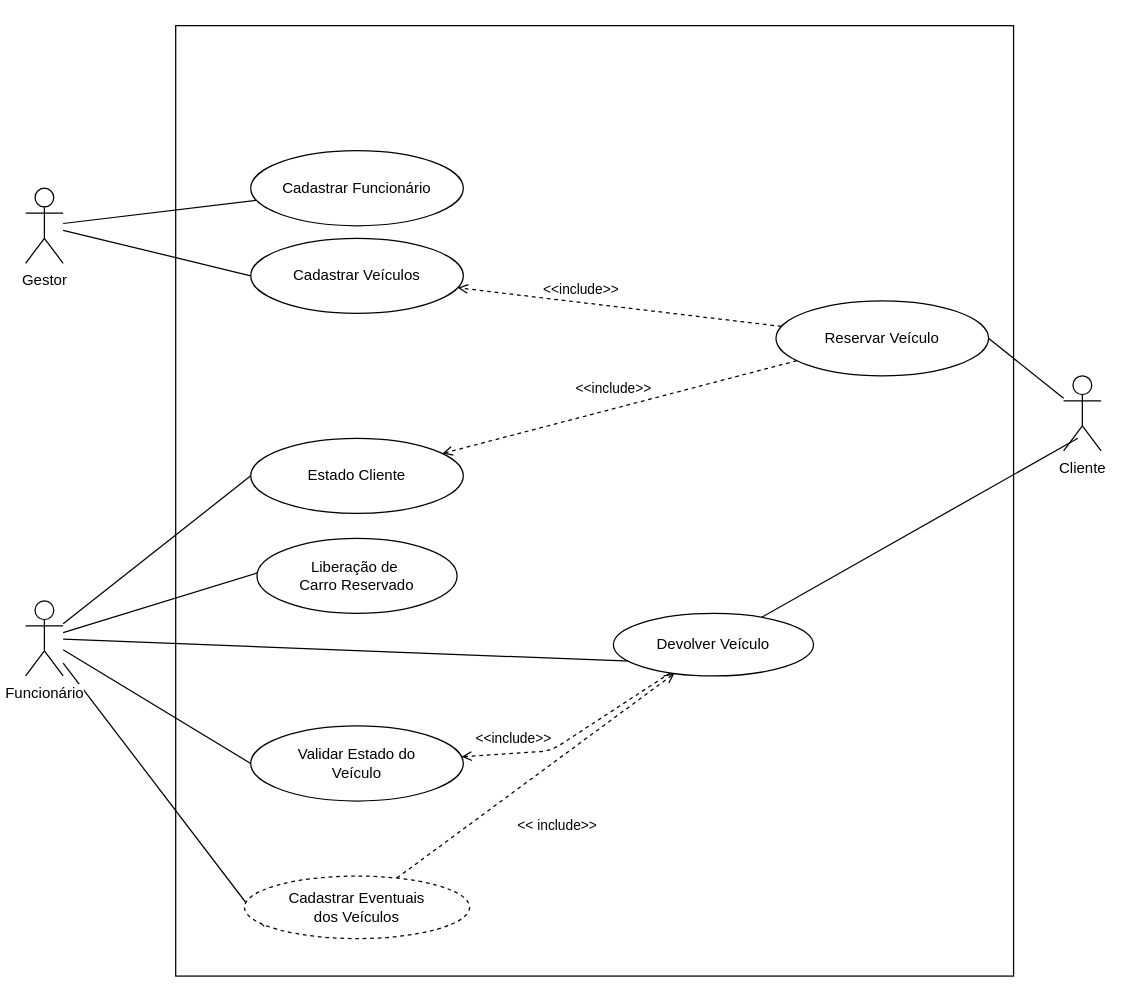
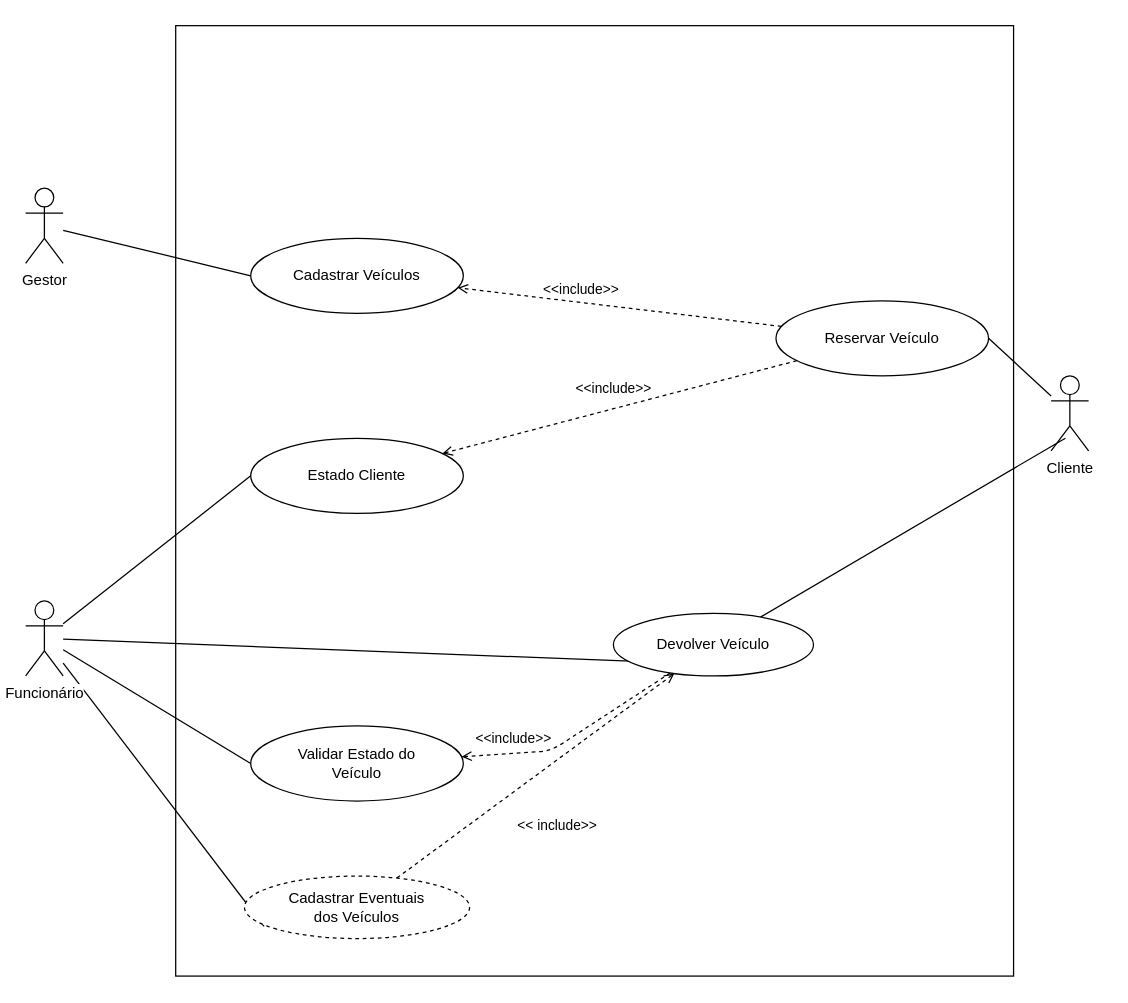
(357, 188) -> none
(160, 212) -> none
(1082, 413) -> (1069, 413)
(357, 576) -> none
(162, 602) -> none
